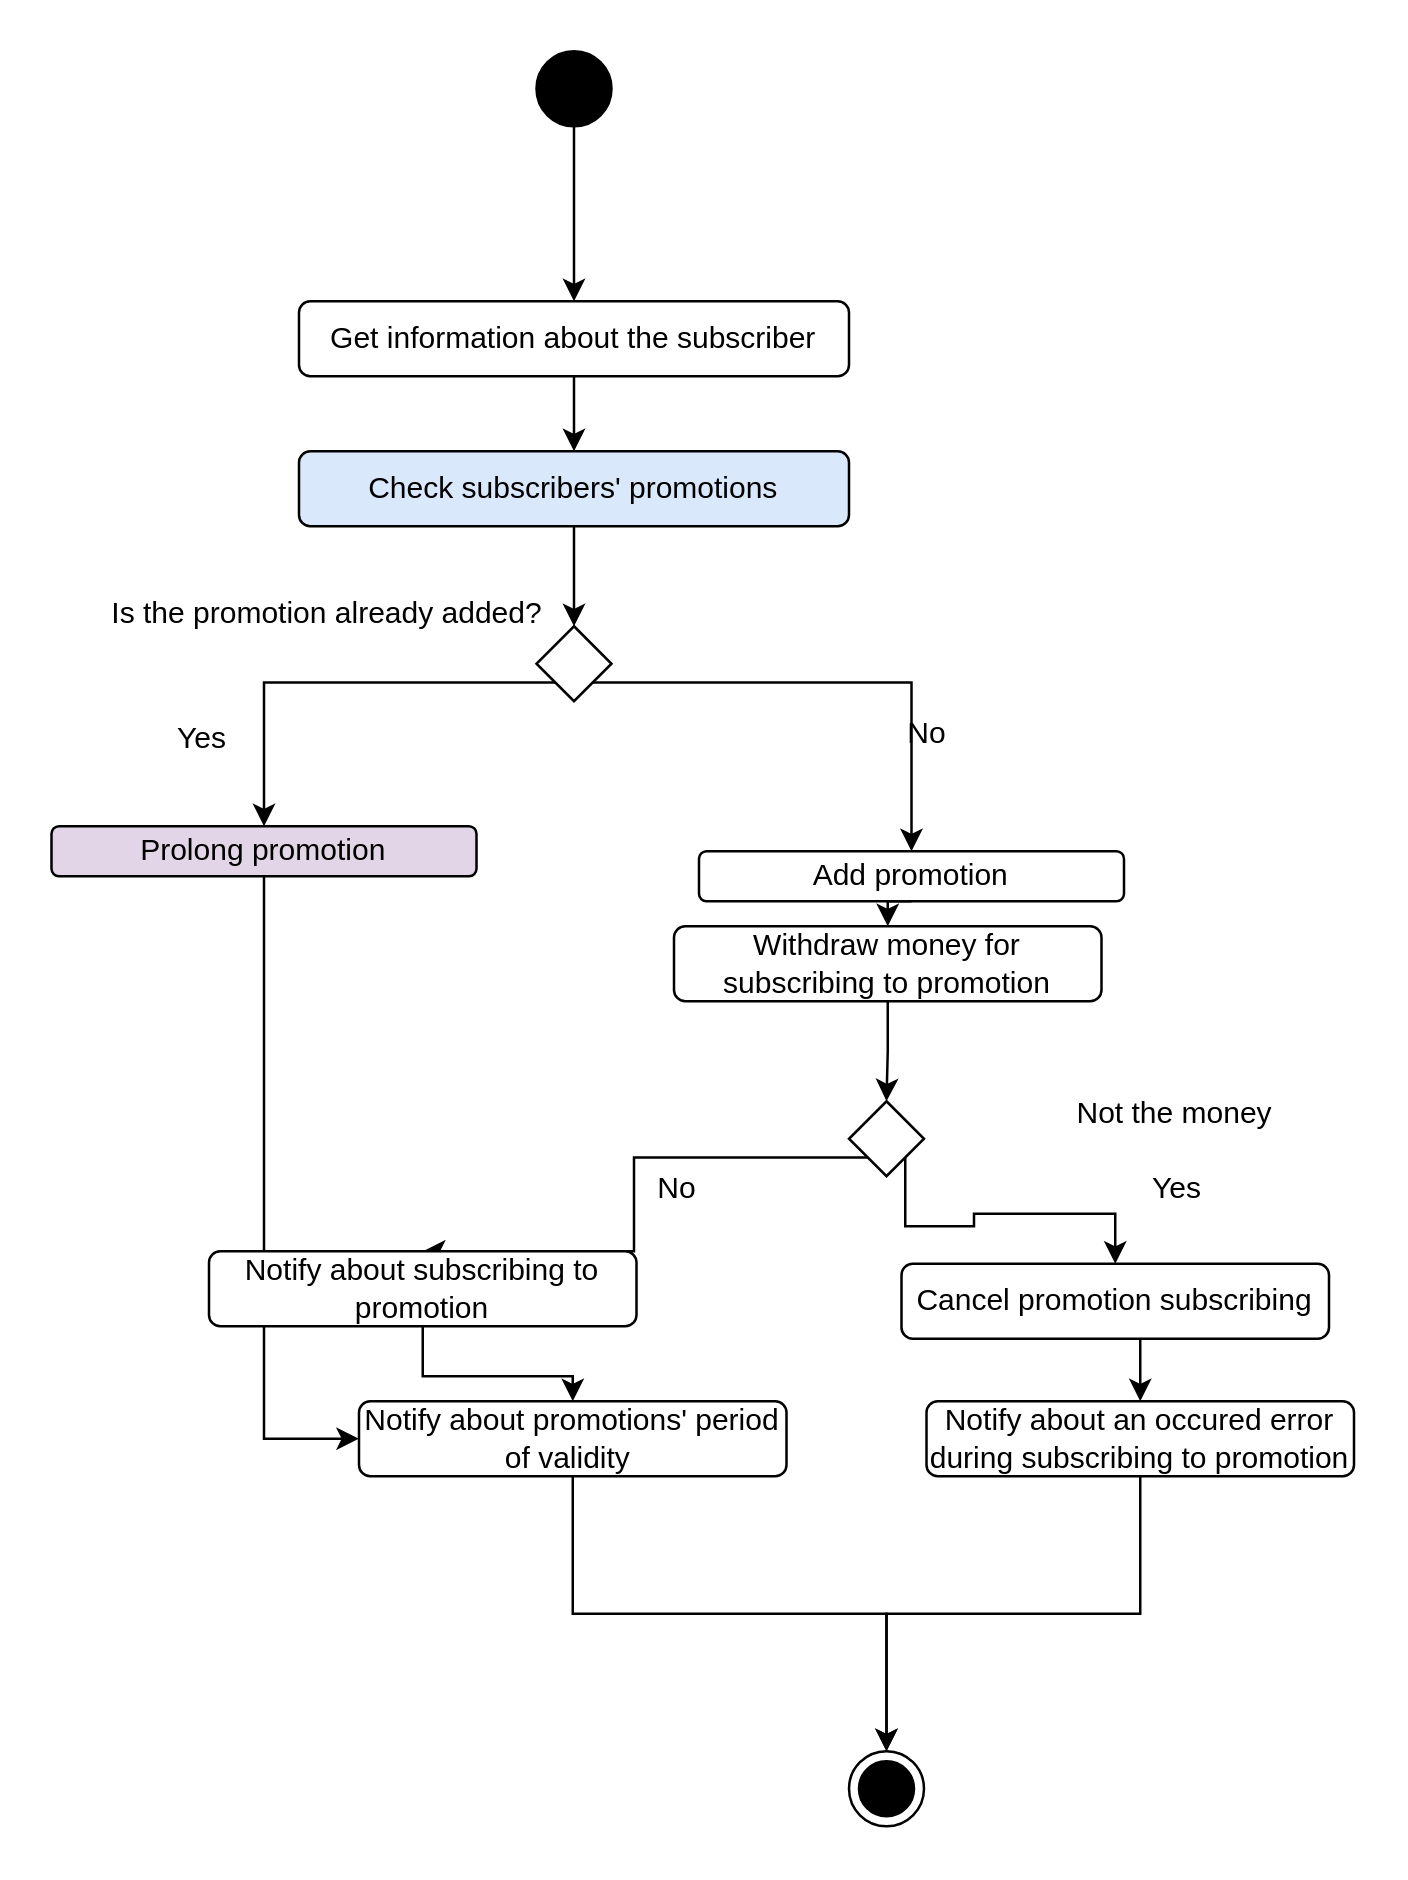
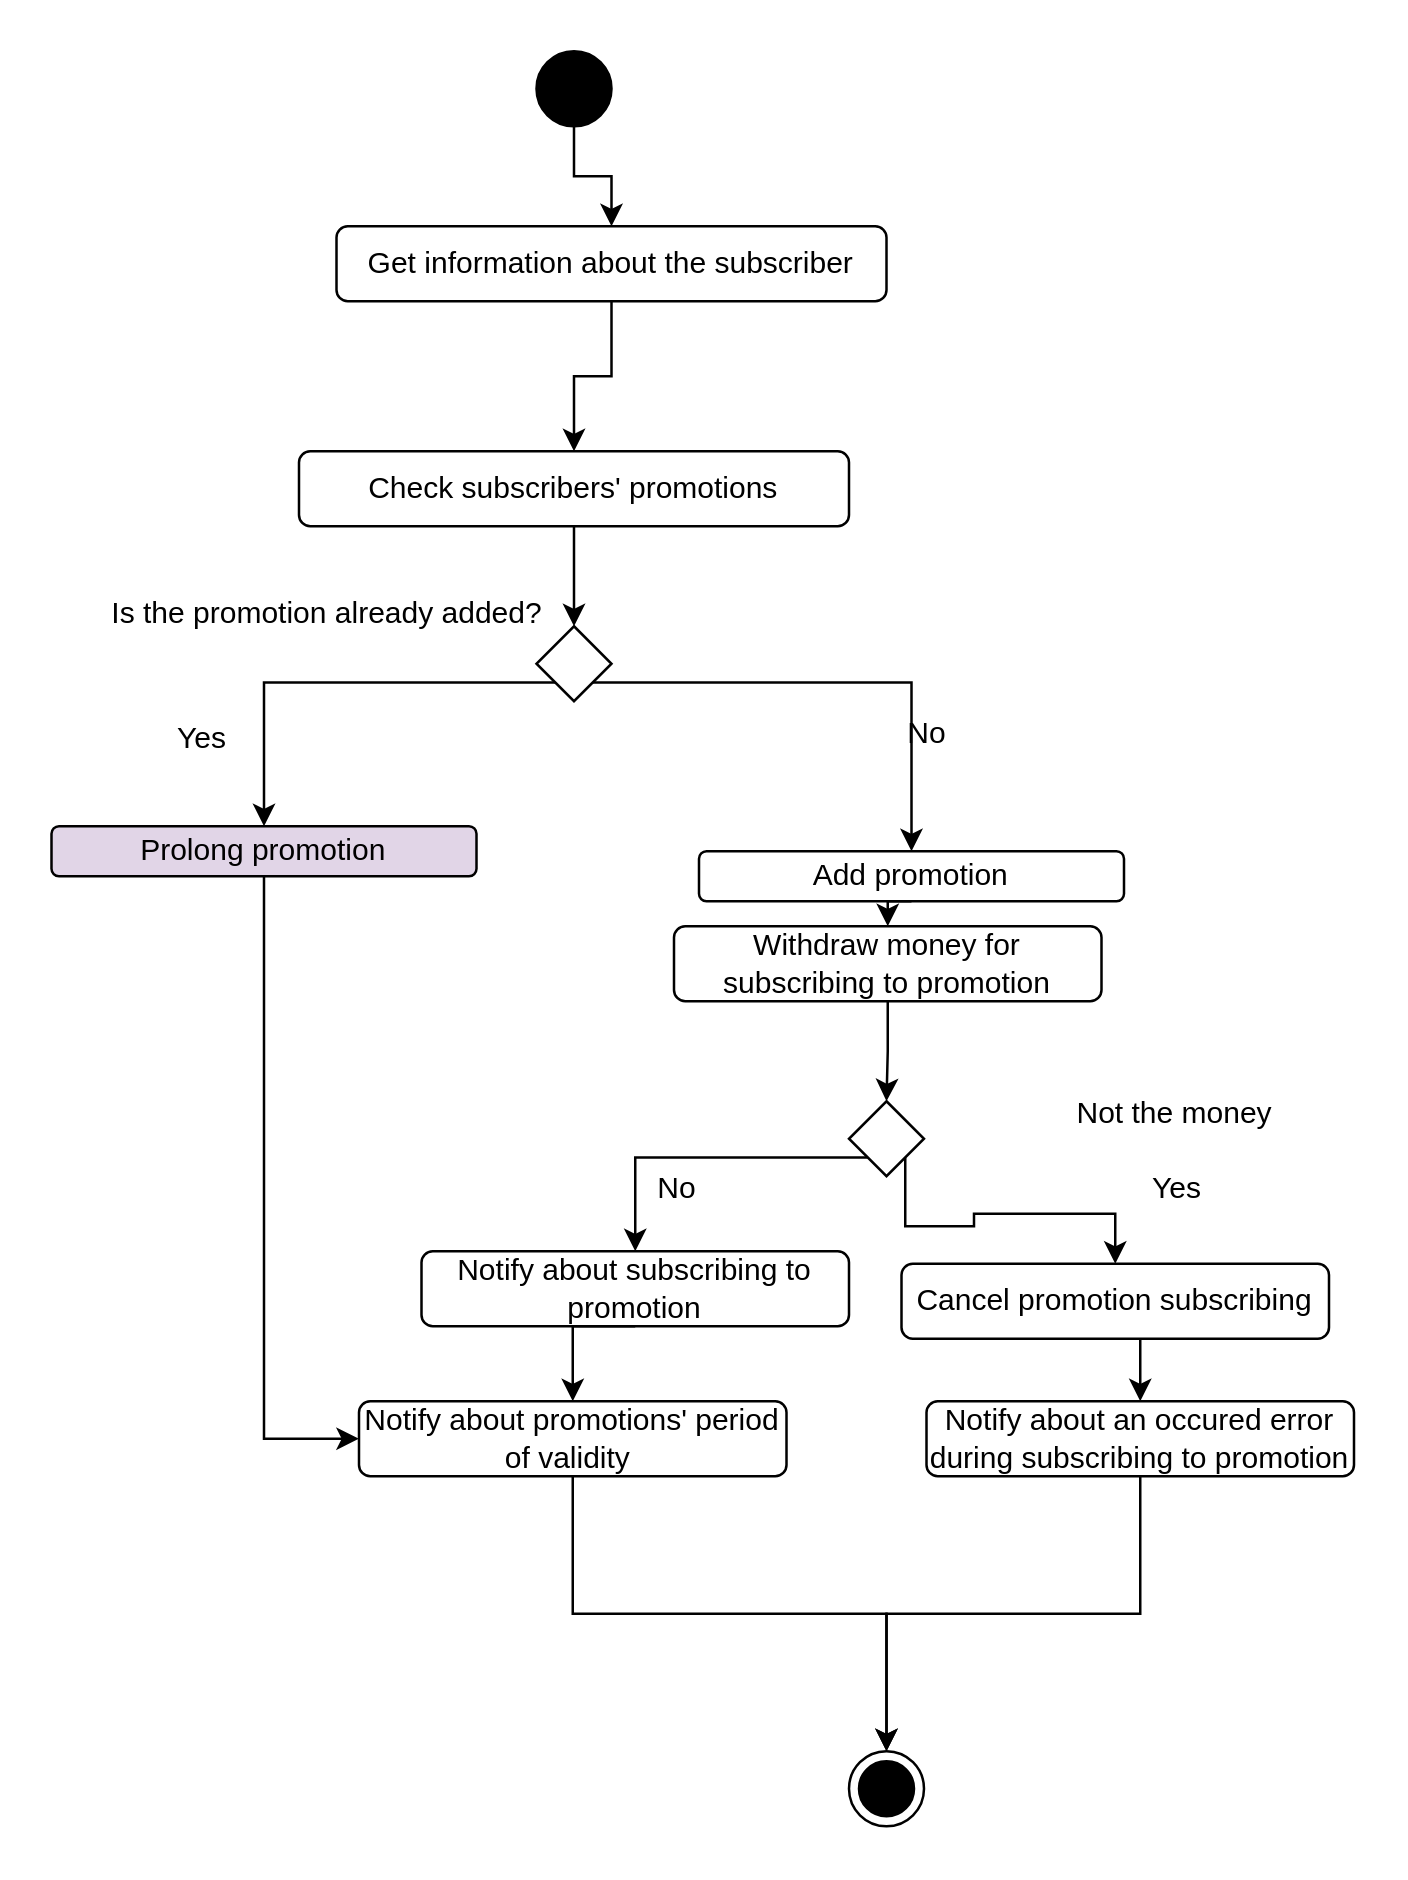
(574, 339) -> (611, 264)
(574, 489) -> (574, 489)
(423, 1289) -> (635, 1289)
